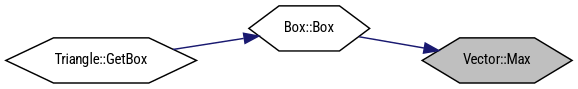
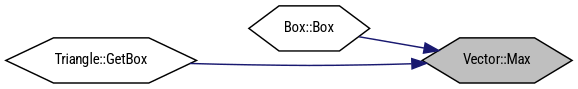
(208, 44) -> (301, 65)
